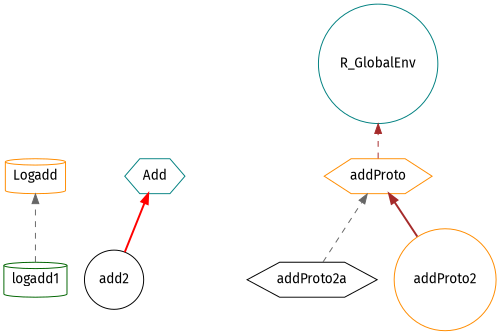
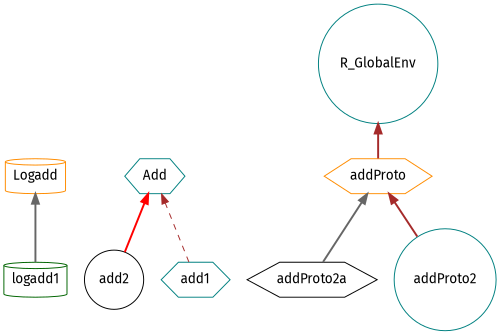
(378, 146) -> (378, 146)
(342, 232) -> (342, 232)
(35, 233) -> (35, 233)
none -> (196, 280)
(445, 280) -> (445, 280)
